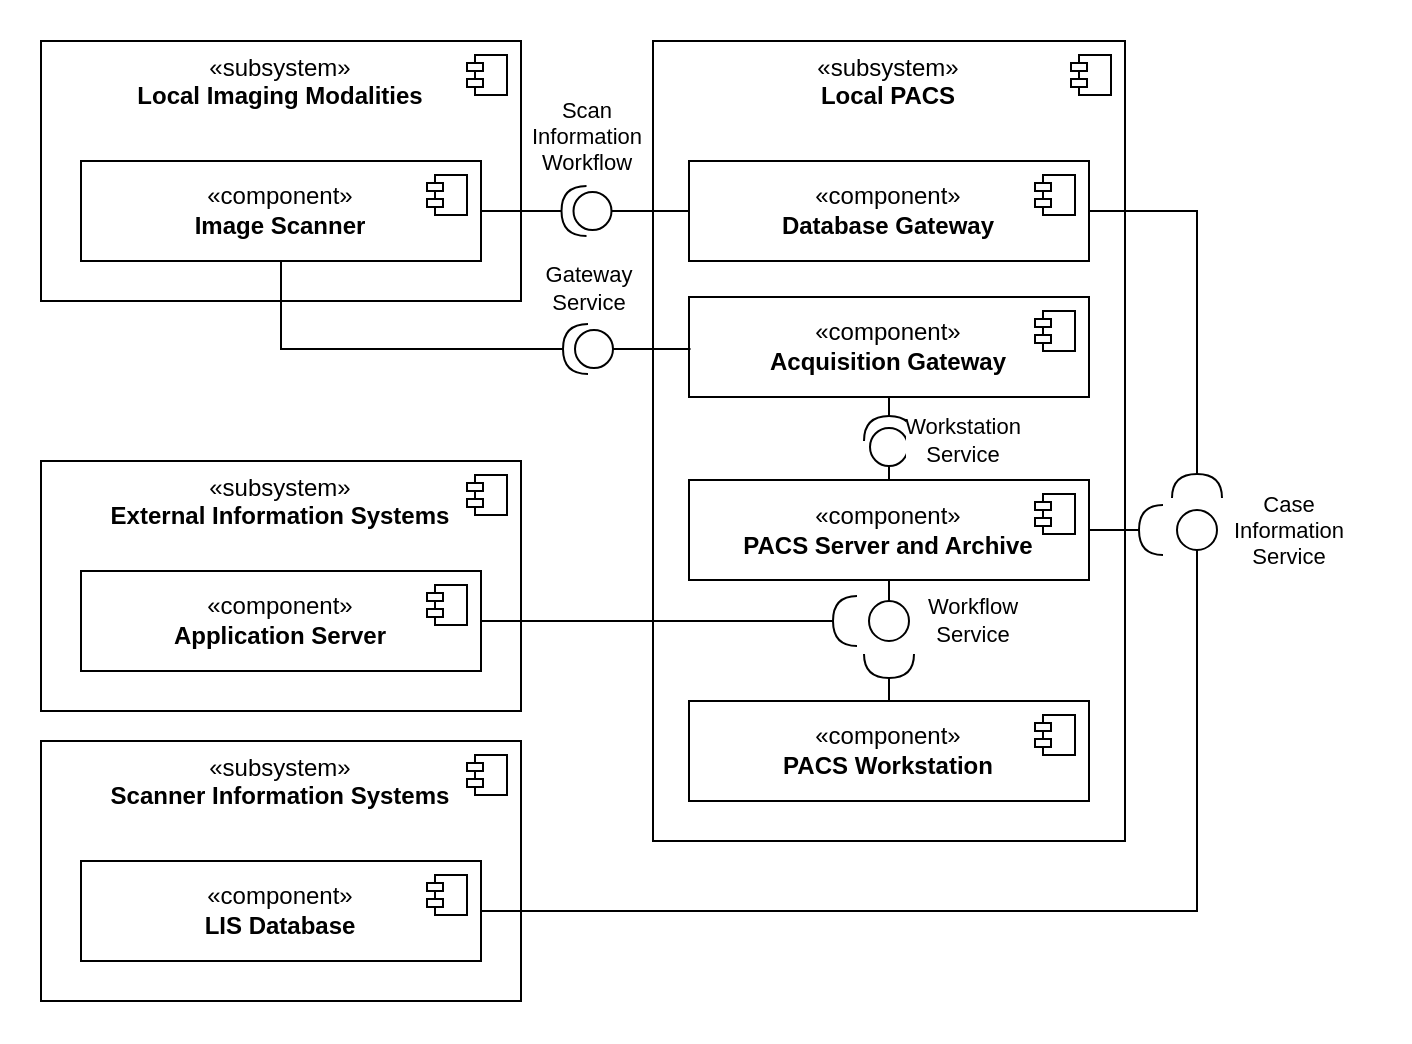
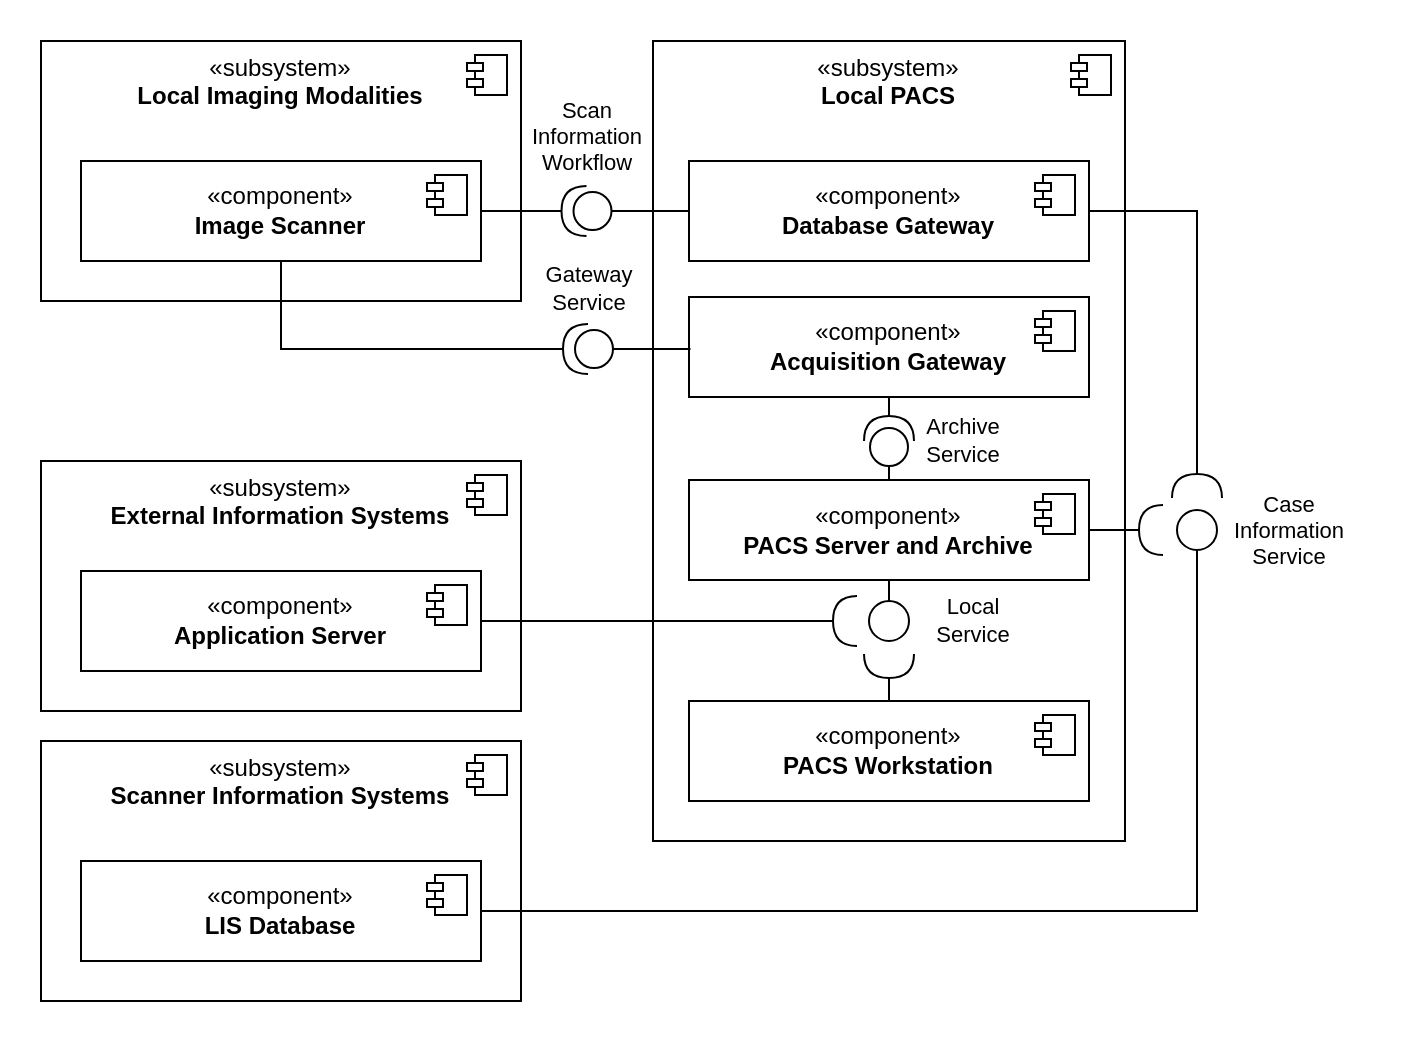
(964, 441) -> (964, 441)
(974, 621) -> (974, 621)
